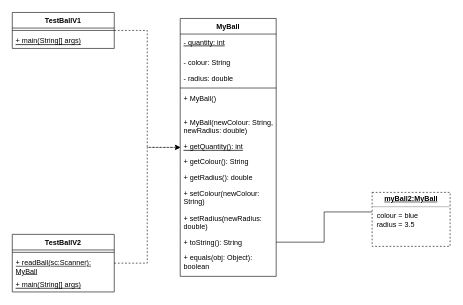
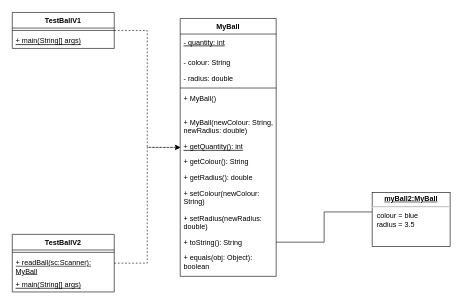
(411, 219) -> (411, 219)
